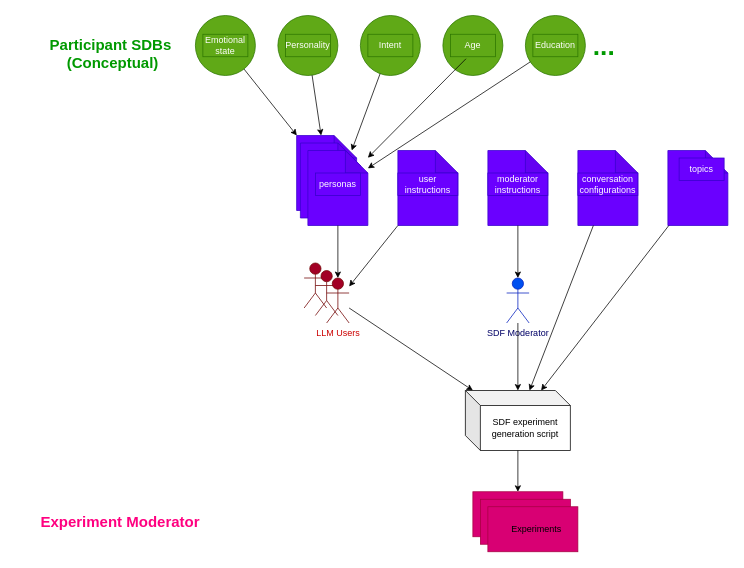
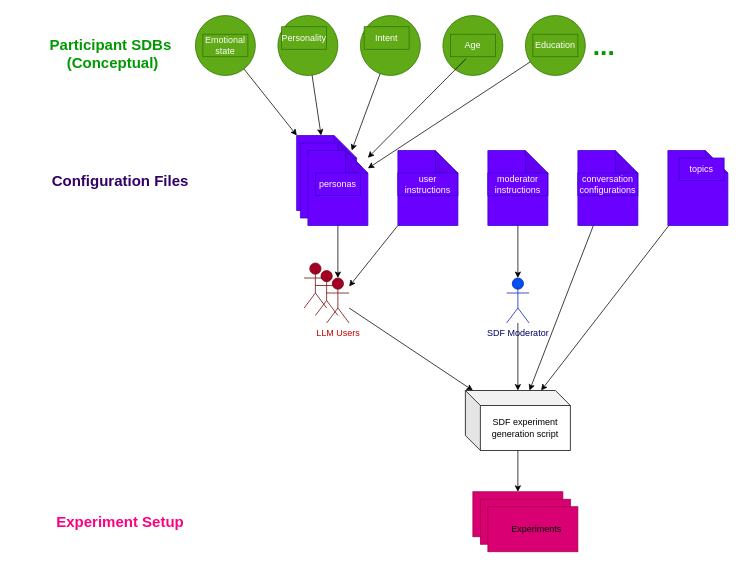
(308, 45) -> (304, 38)
(390, 45) -> (387, 38)
none -> (120, 180)
(120, 522) -> (120, 522)
